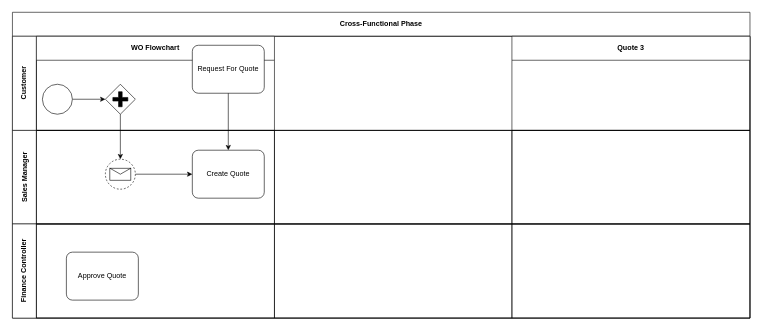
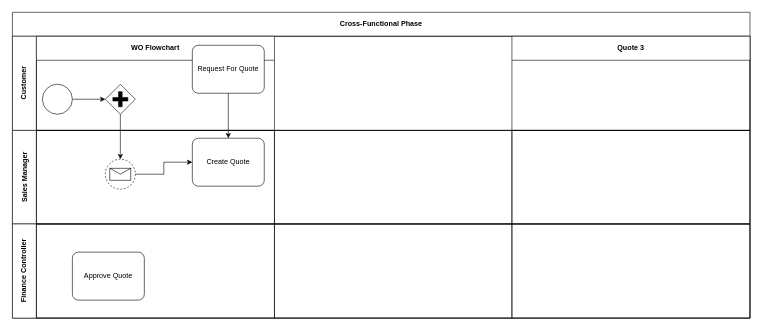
(228, 174) -> (228, 162)
(102, 276) -> (108, 276)
